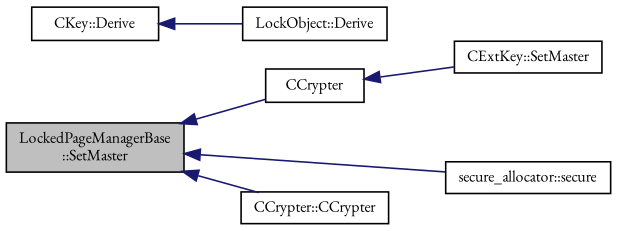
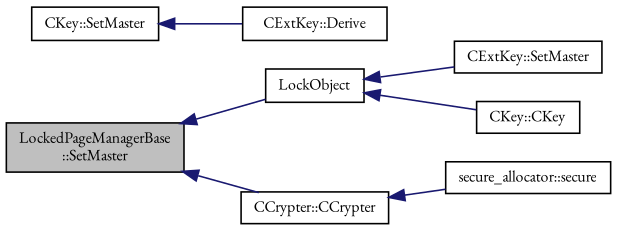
(95, 24) -> (95, 24)
(315, 24) -> (315, 24)
(315, 86) -> (315, 86)
none -> (528, 117)
(323, 163) -> (425, 192)
